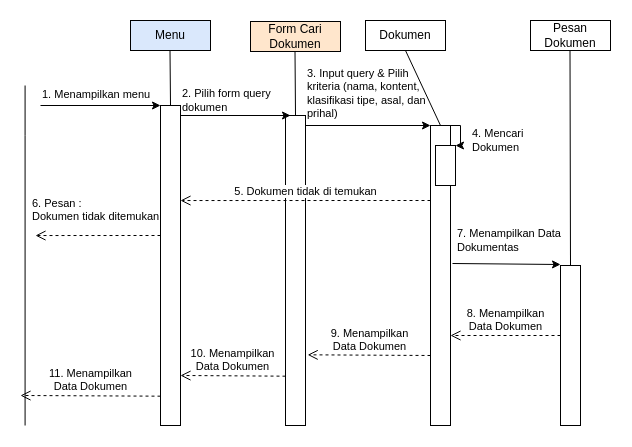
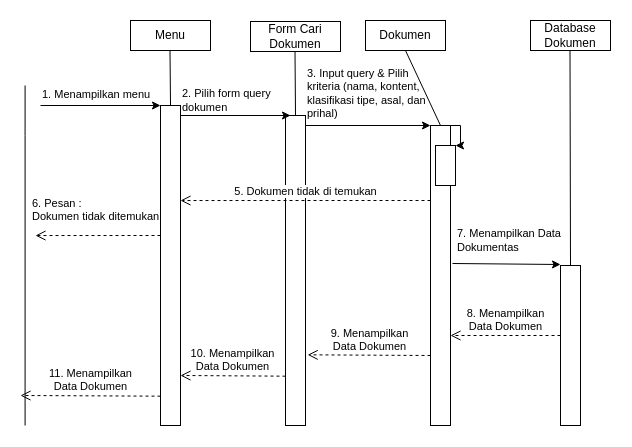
(171, 36) -> (171, 36)
(571, 36) -> (571, 36)
(296, 37) -> (296, 37)
(511, 141) -> none
